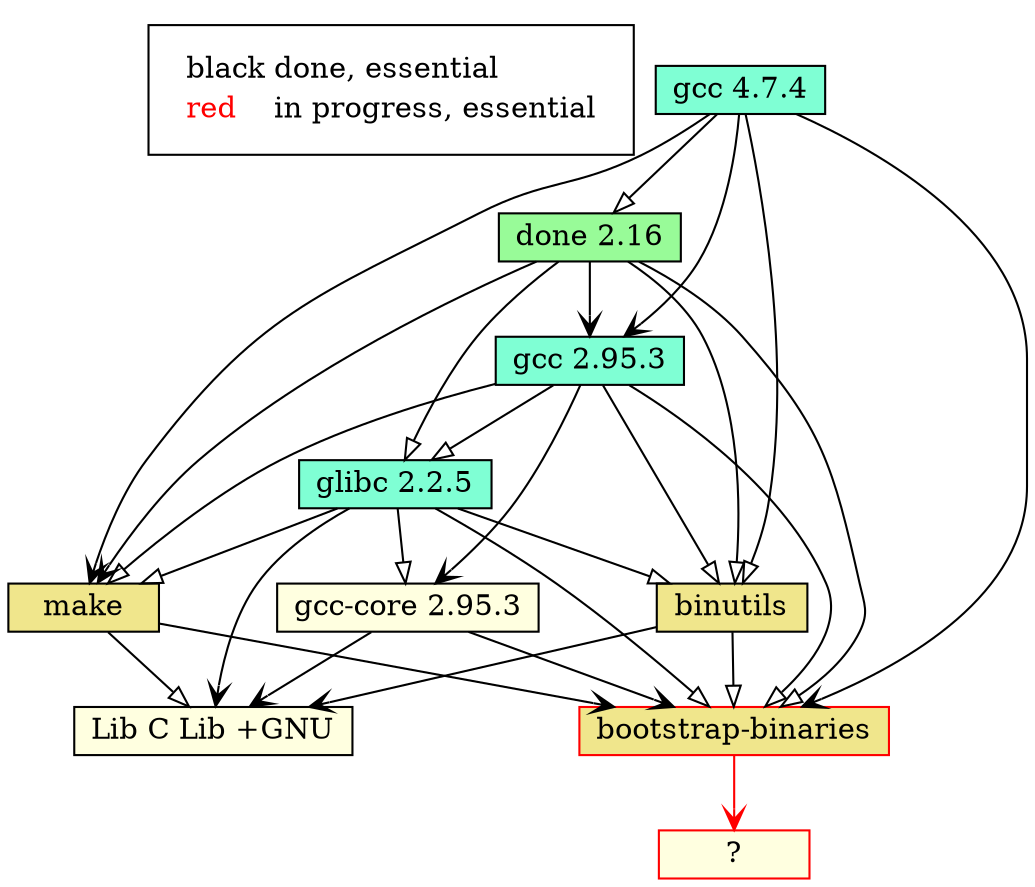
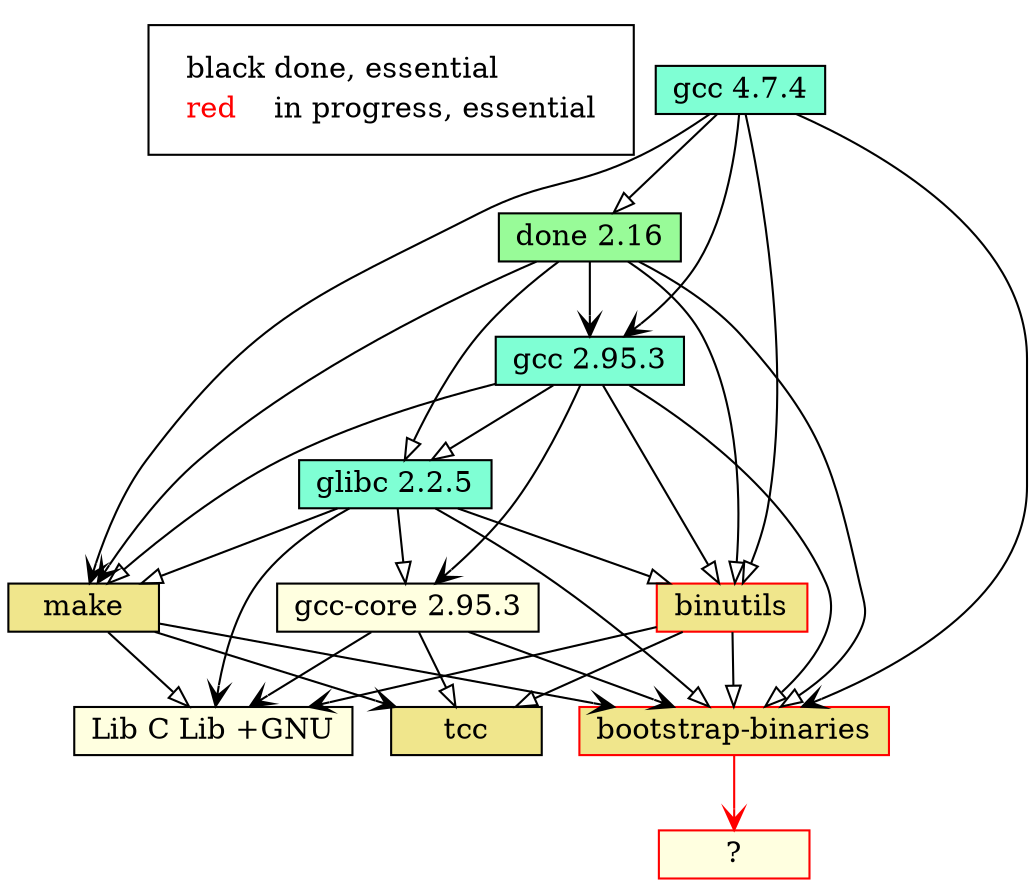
(732, 608) -> (732, 608)
none -> (466, 731)
